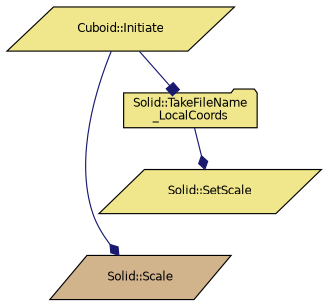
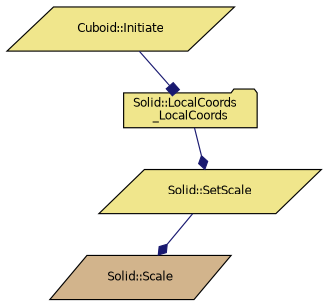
(190, 110) -> (190, 110)
(86, 149) -> (180, 229)
